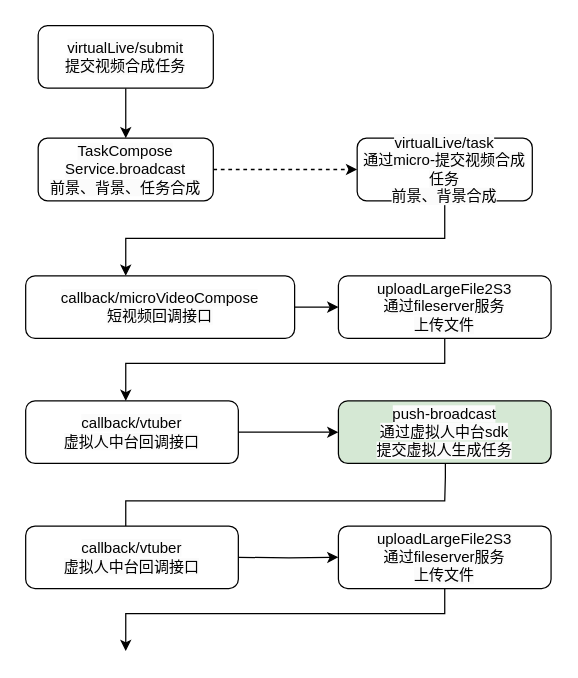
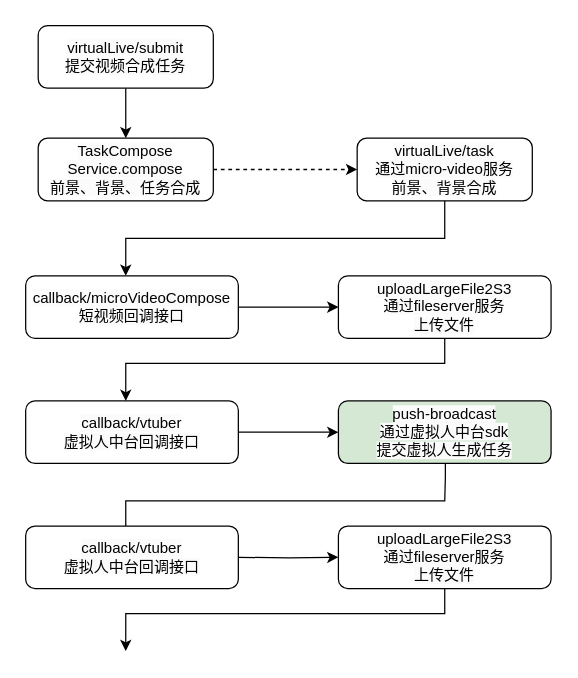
(126, 169) -> (126, 169)
(444, 169) -> (444, 169)
(160, 307) -> (132, 307)
